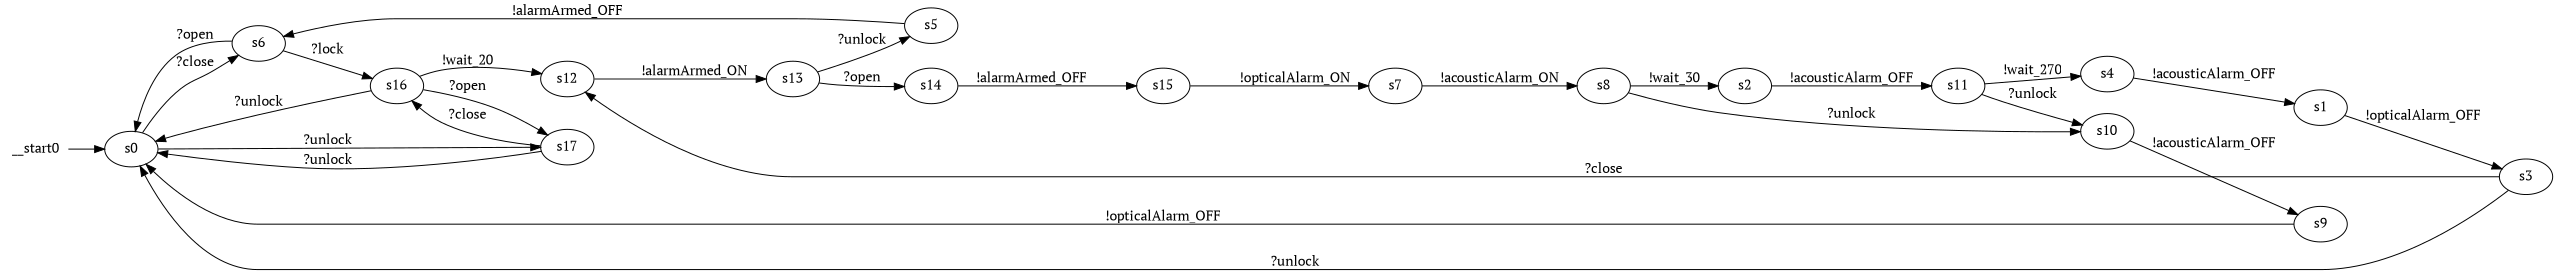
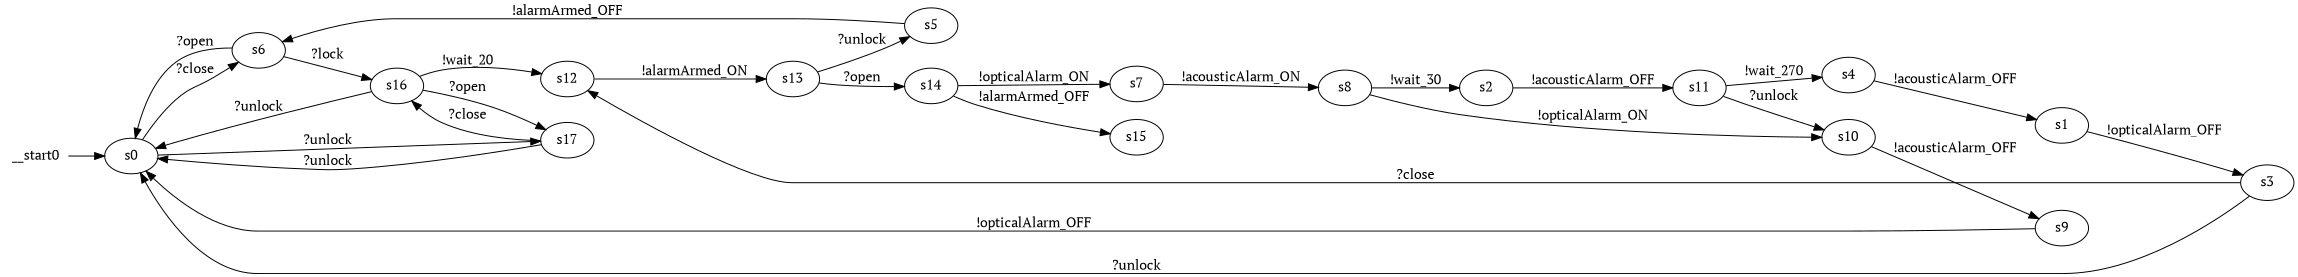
(1274, 86) -> (1029, 85)
(1852, 114) -> (1593, 116)
